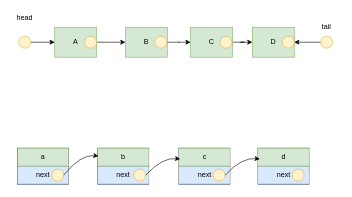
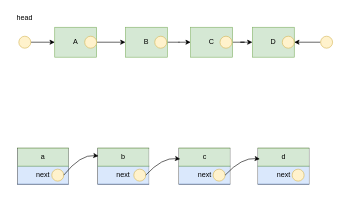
(327, 27) -> none
